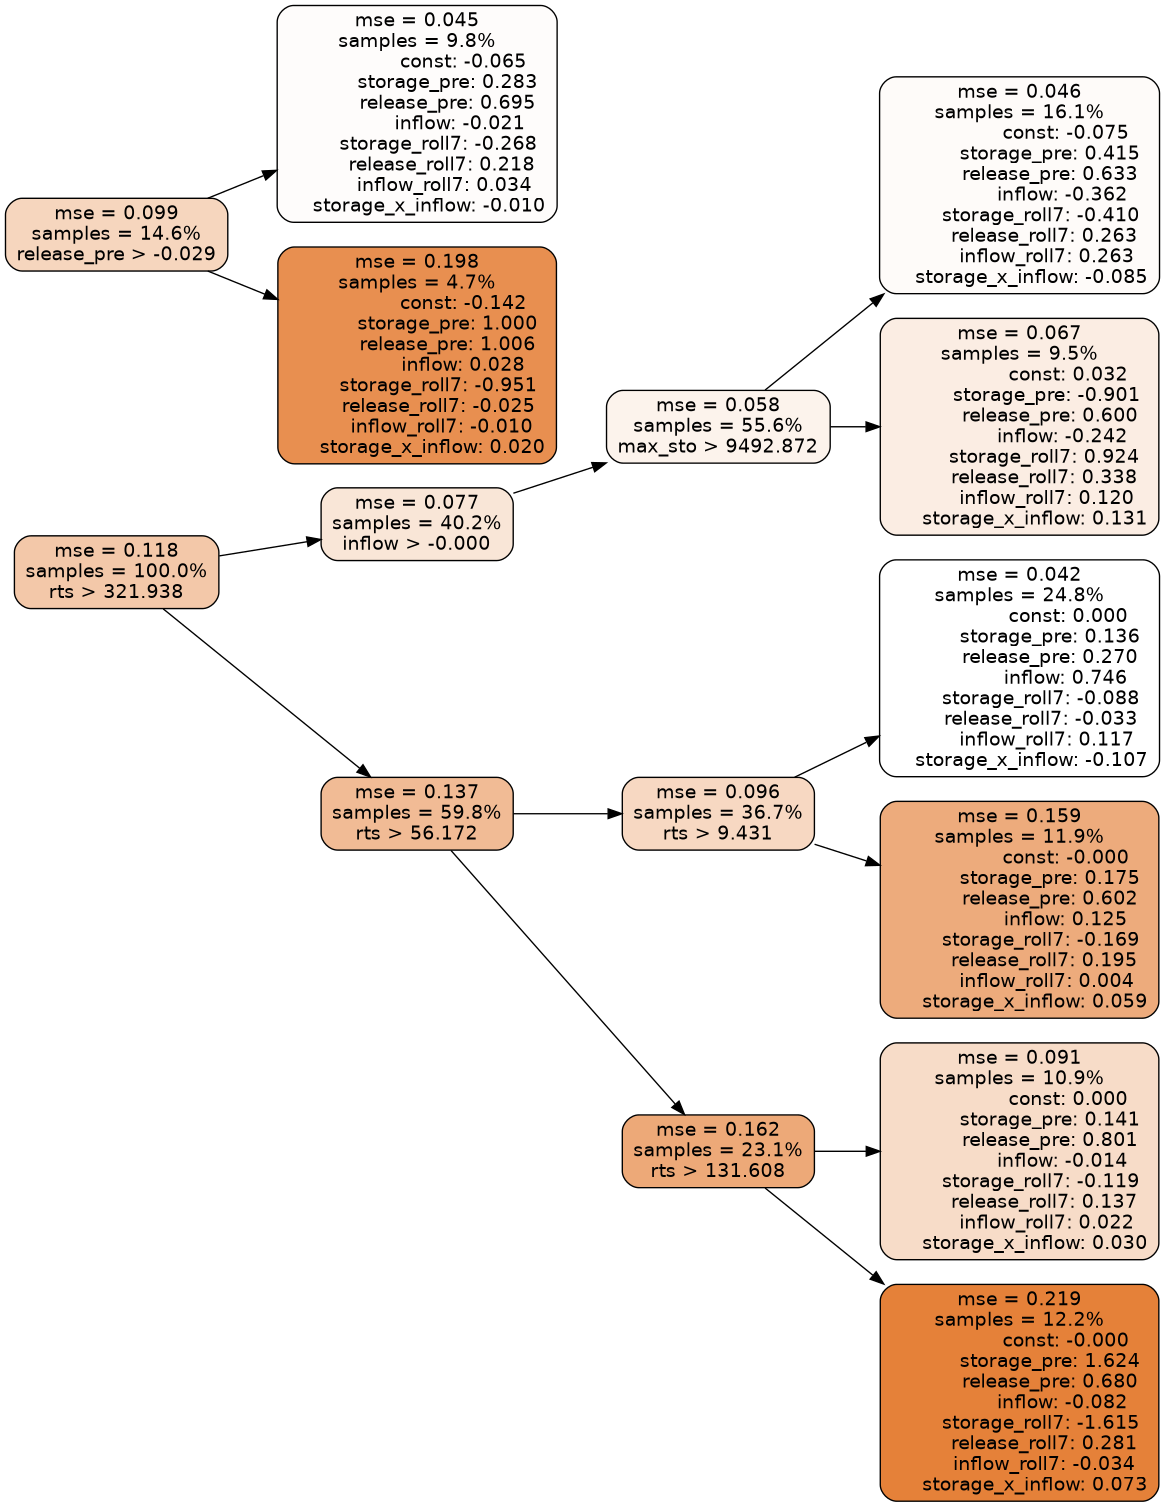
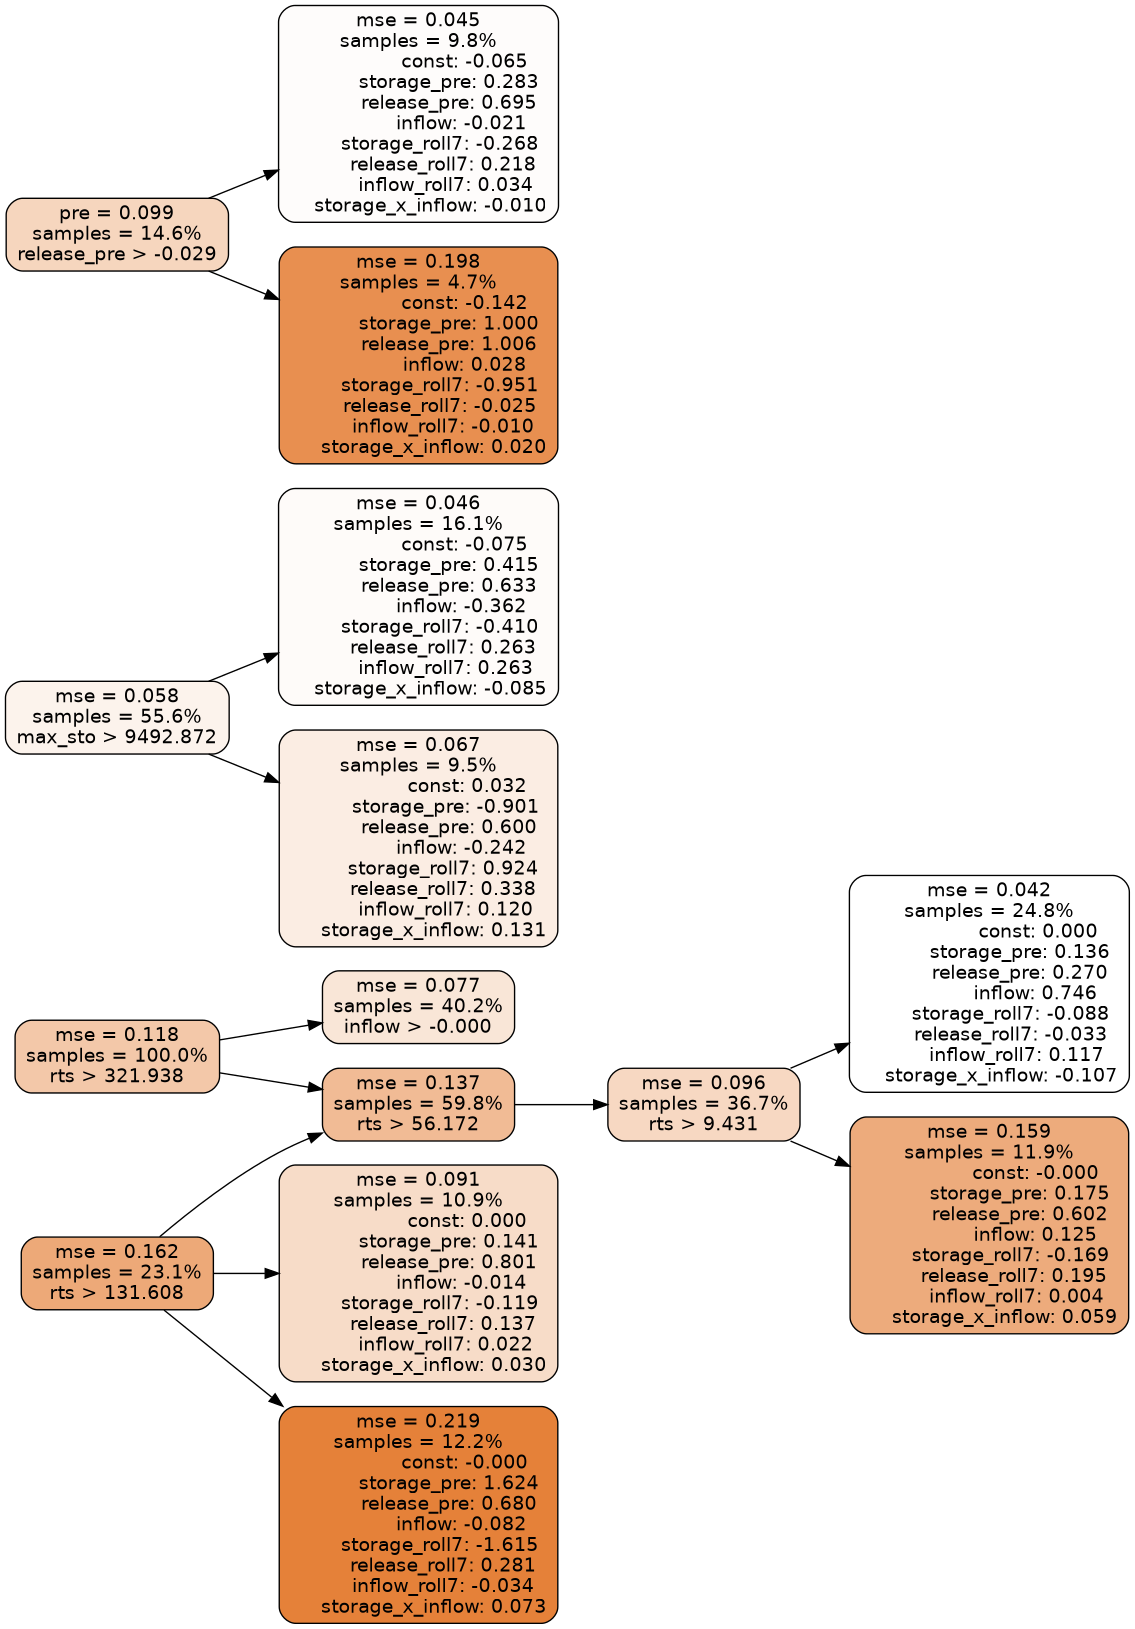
(117, 235) -> (117, 235)
(553, 480) -> none
(563, 977) -> (231, 1182)
